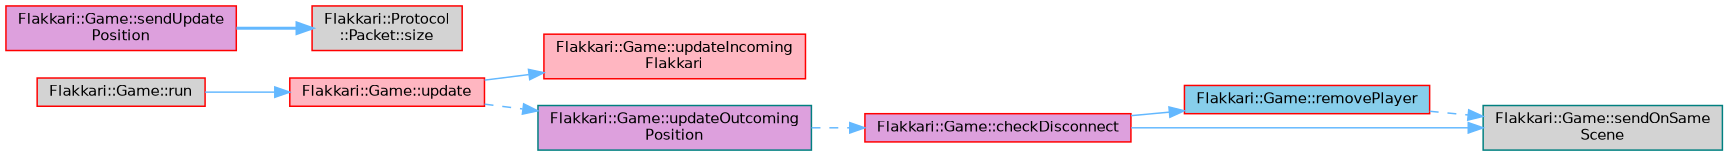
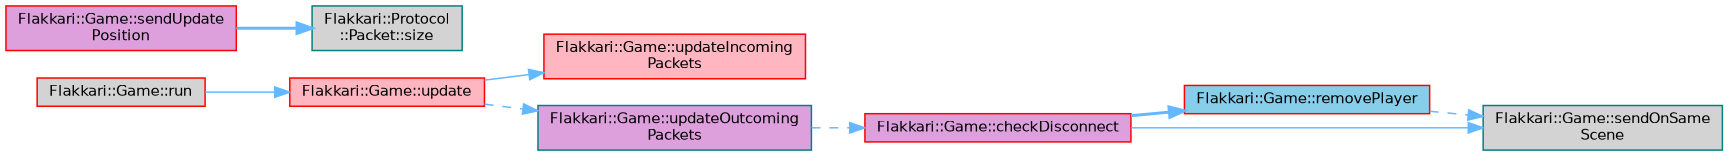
(387, 28) -> (387, 28)
(675, 56) -> (675, 56)
(1150, 114) -> (1150, 114)
(675, 128) -> (675, 128)
